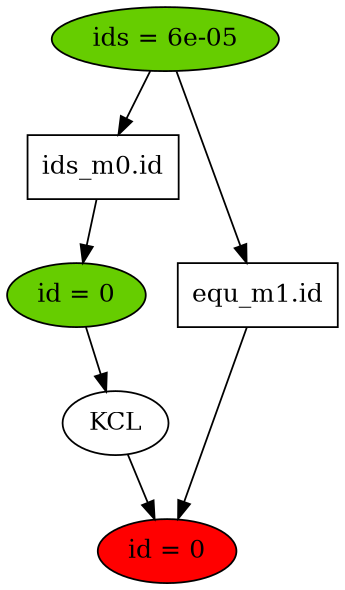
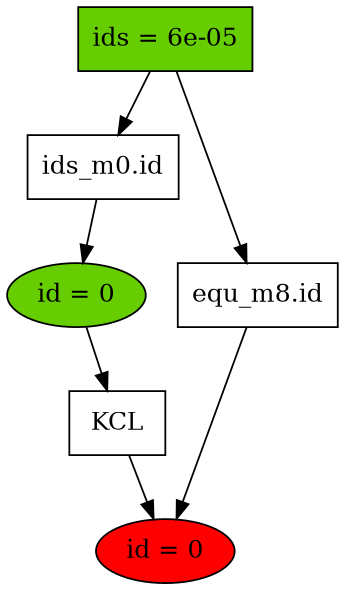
(165, 39) -> (165, 39)
(258, 295) -> (258, 295)
(116, 423) -> (117, 423)
